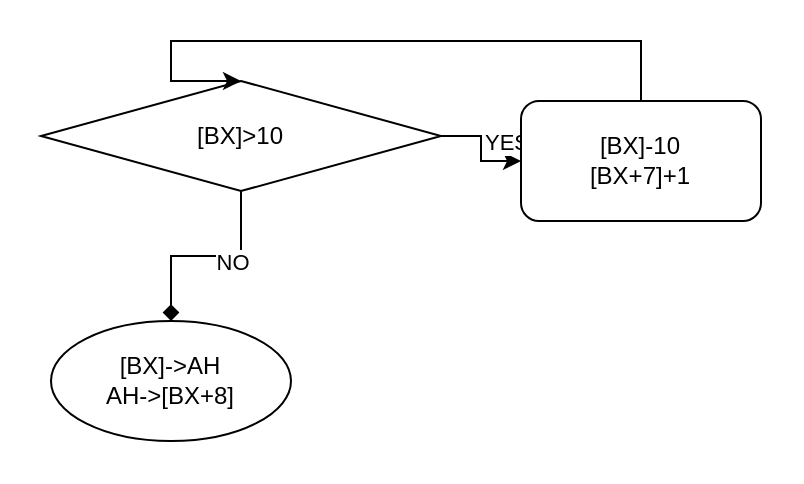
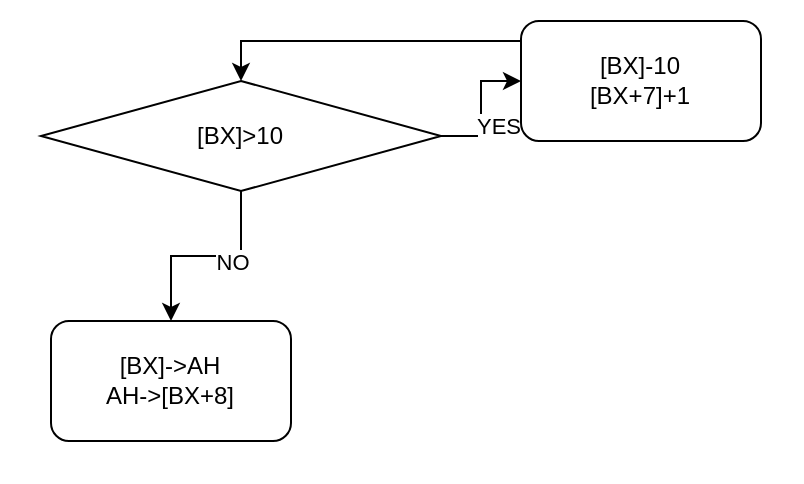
(641, 161) -> (641, 81)
(171, 305) -> (171, 306)
(171, 381) -> (171, 381)
